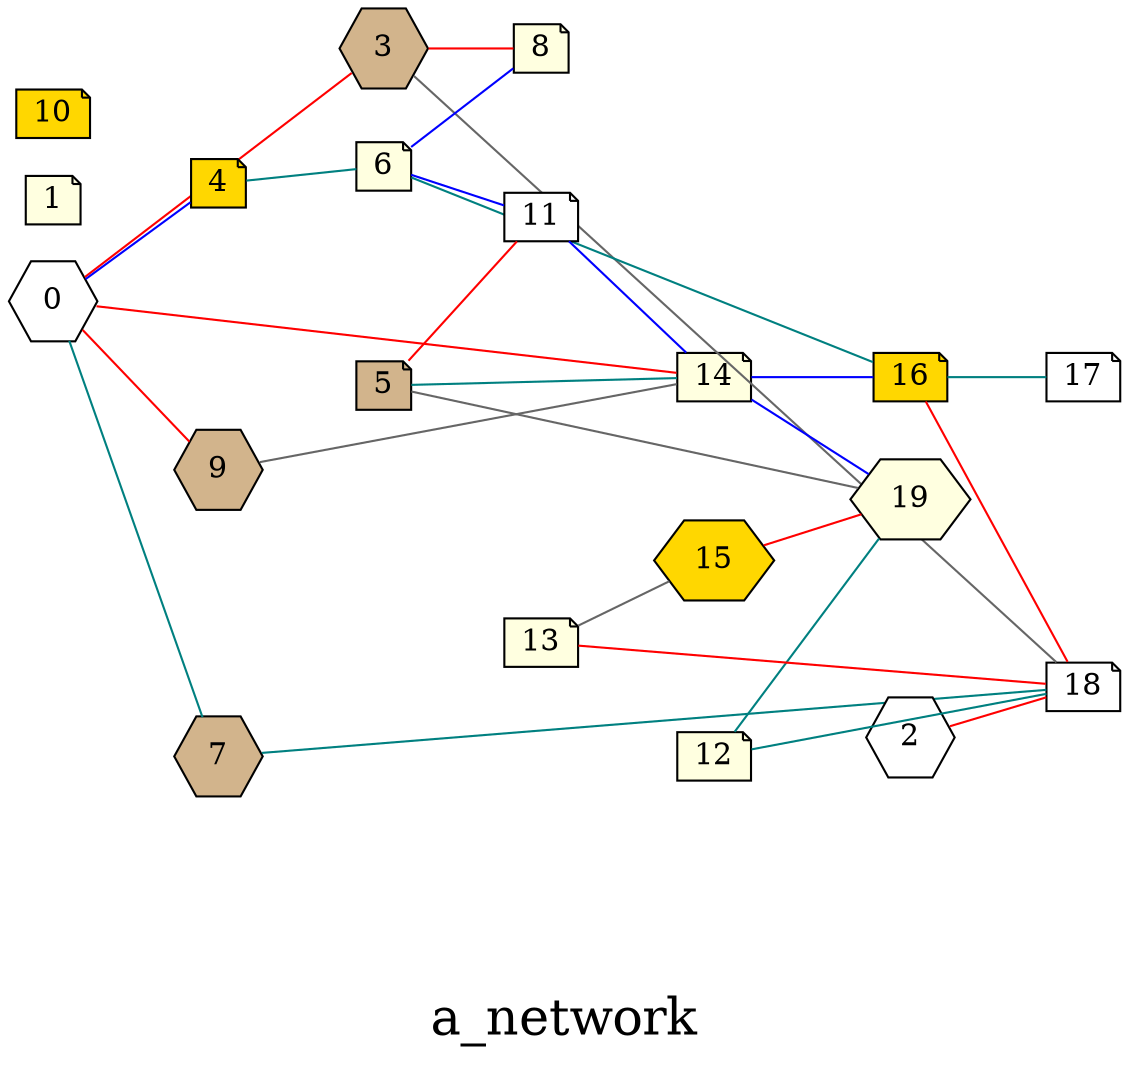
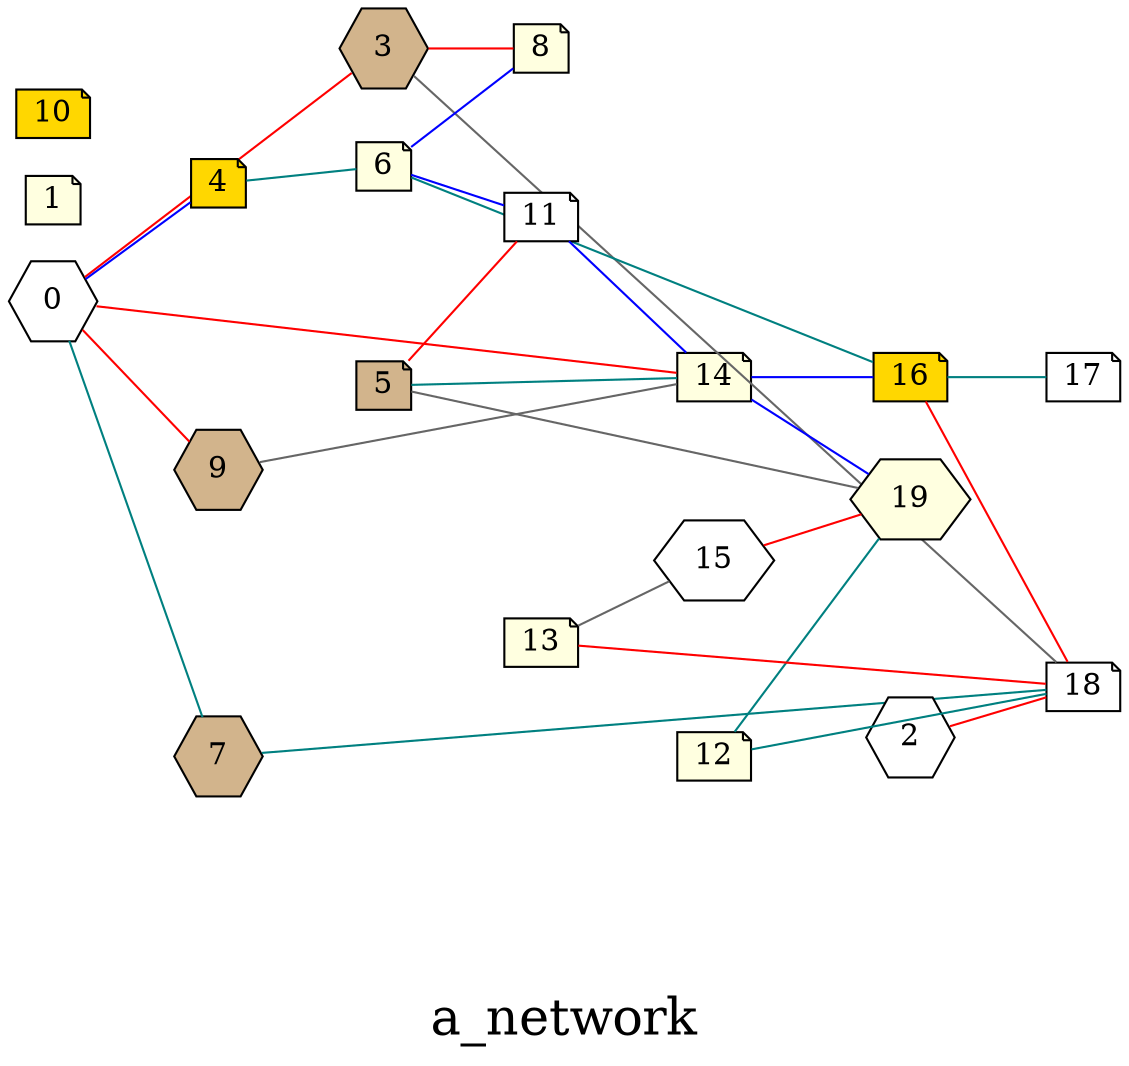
(714, 560) -> (714, 560)
